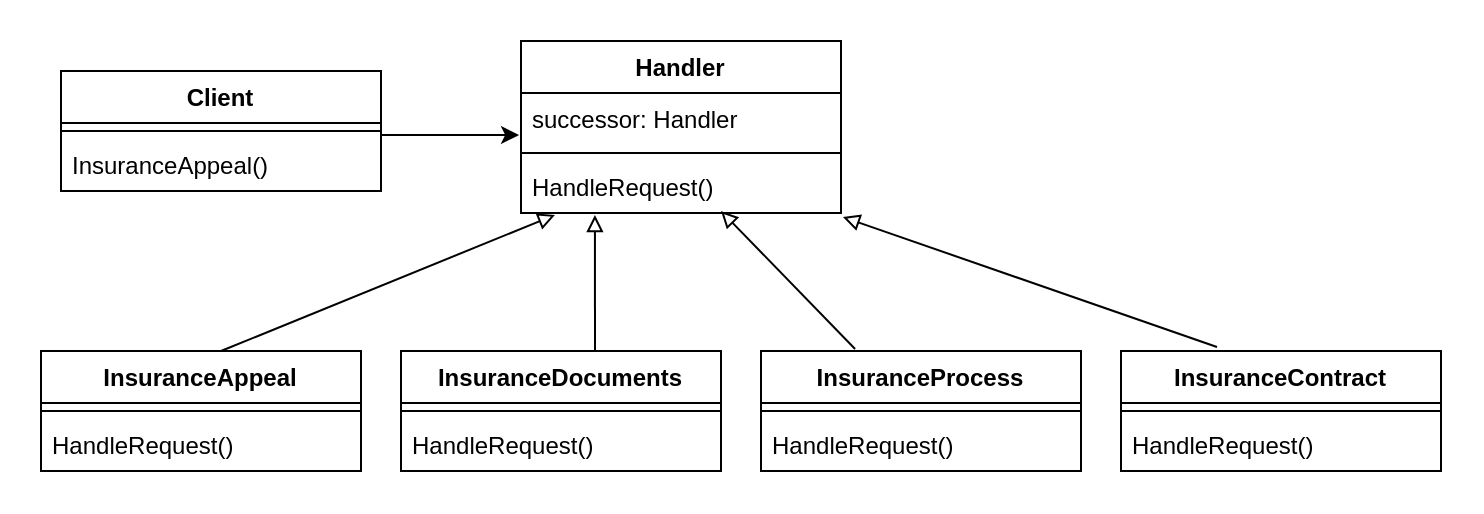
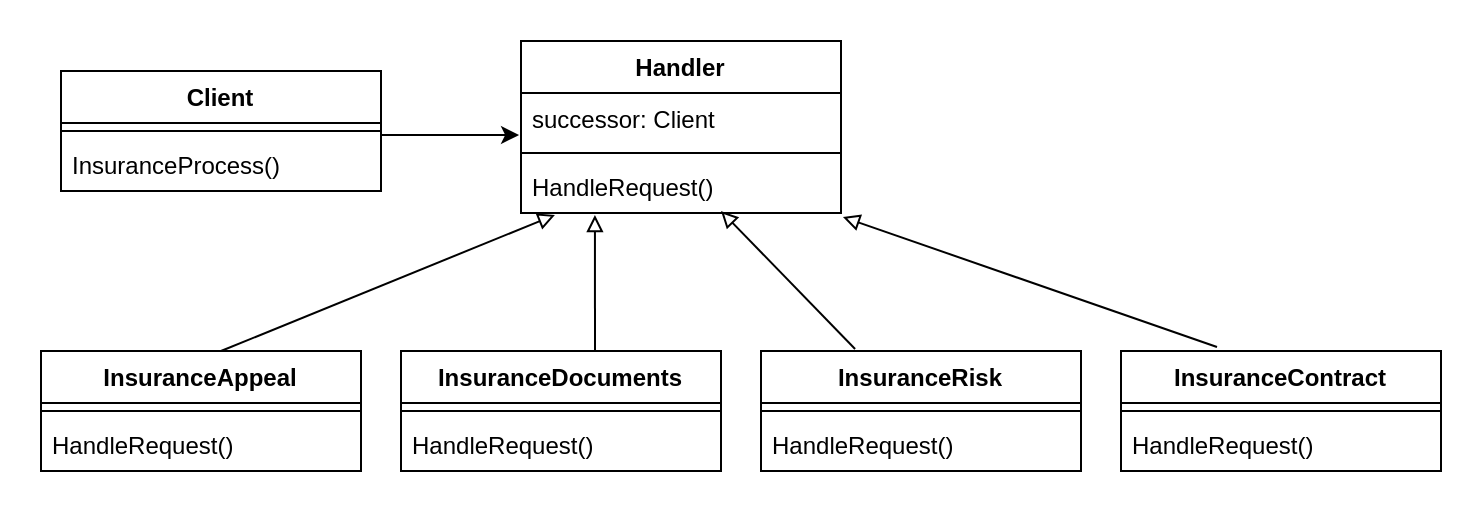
(644, 120) -> (634, 120)
(183, 166) -> (193, 166)
(920, 378) -> (920, 378)
